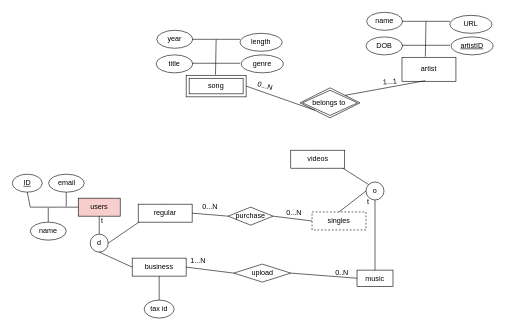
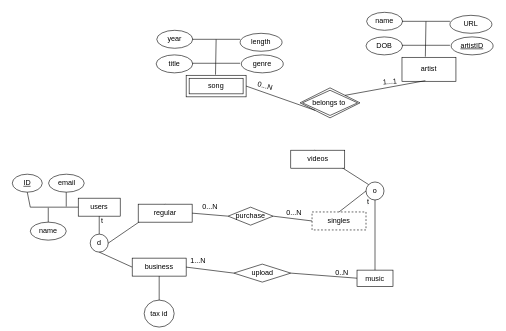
(99, 207) -> (99, 207)
(159, 309) -> (159, 314)
